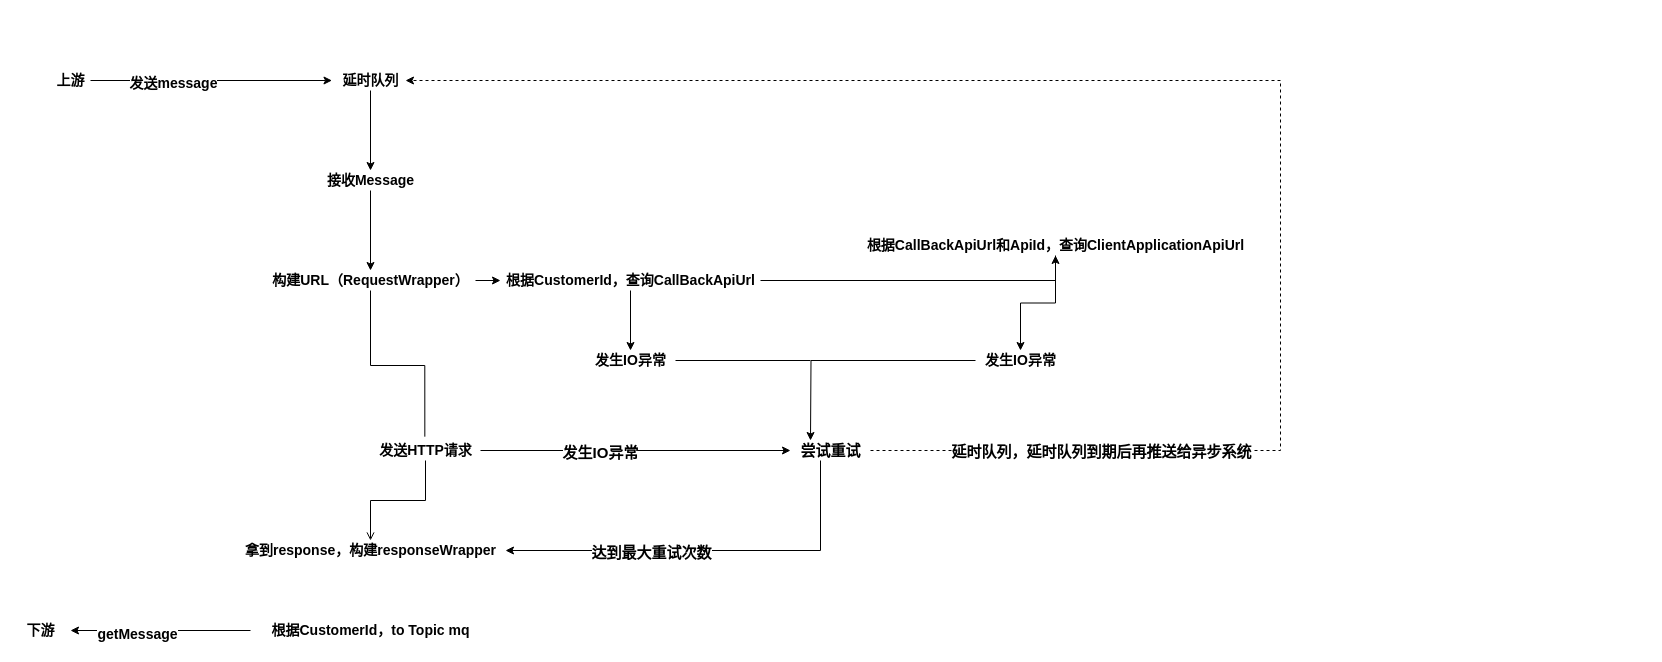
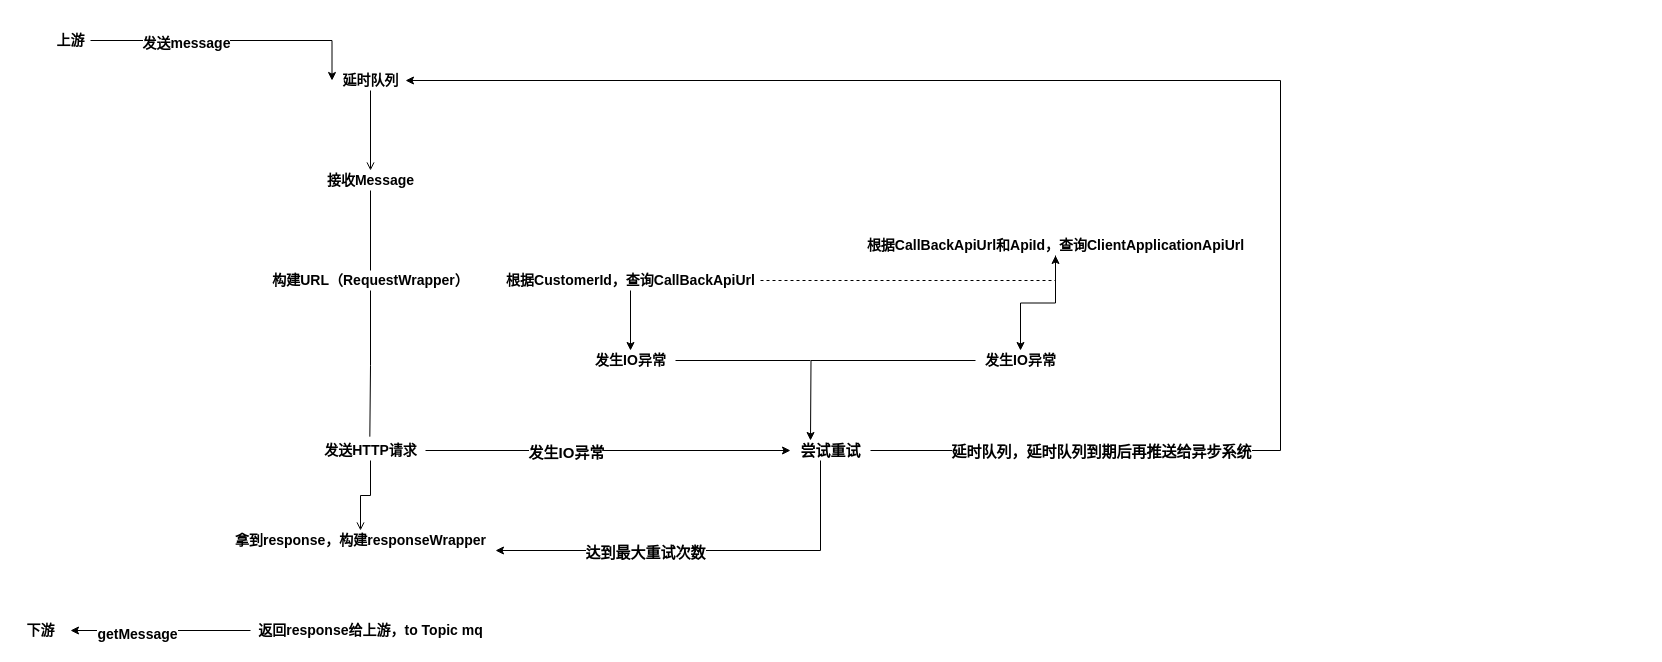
(71, 81) -> (71, 41)
(1047, 81) -> (1047, 81)
(371, 162) -> (371, 164)
(371, 262) -> (371, 265)
(492, 281) -> none
(907, 281) -> (907, 281)
(426, 451) -> (371, 451)
(371, 551) -> (361, 541)
(371, 631) -> (371, 631)
